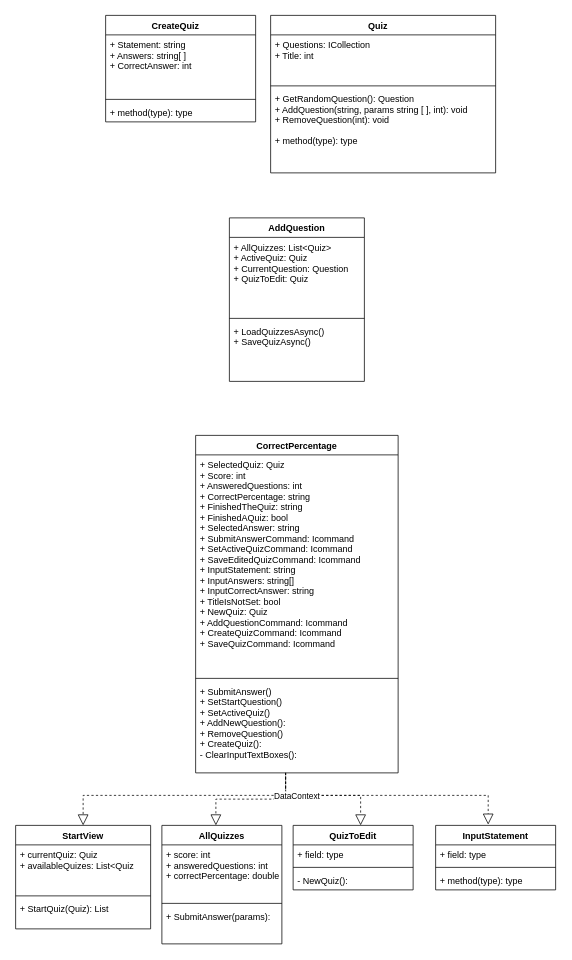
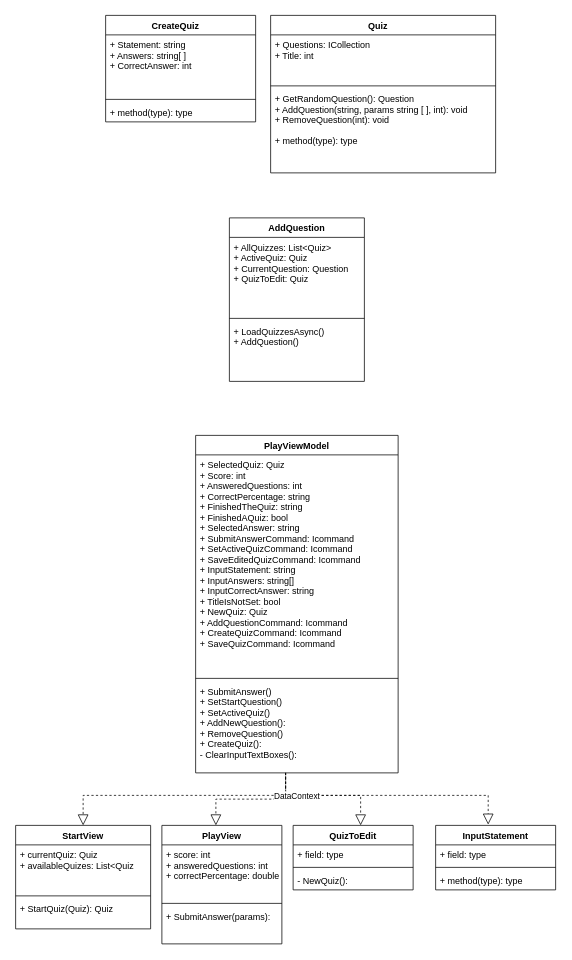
(281, 332) -> (281, 332)
(296, 446) -> (296, 446)
(221, 836) -> (221, 836)
(70, 909) -> (70, 909)
